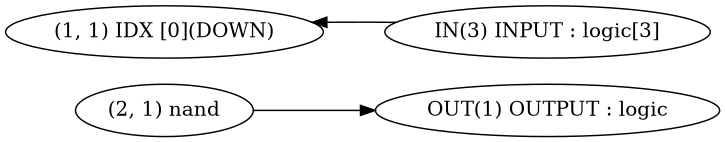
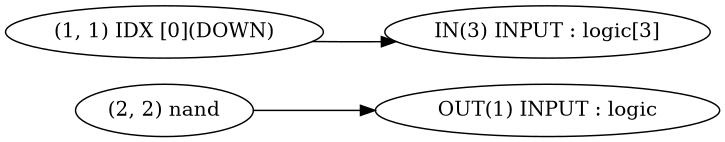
(362, 22) -> (347, 42)
(164, 110) -> (164, 110)
(548, 110) -> (548, 110)
